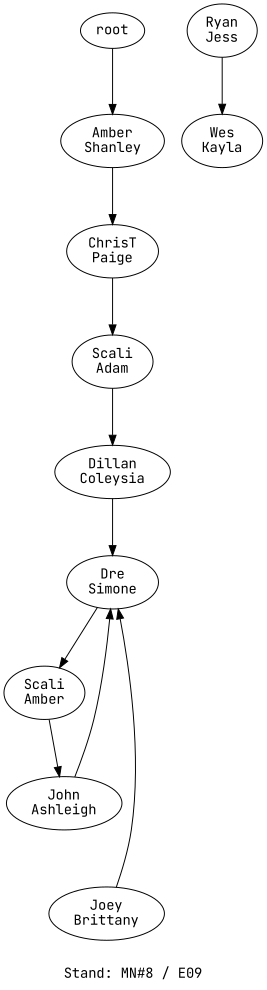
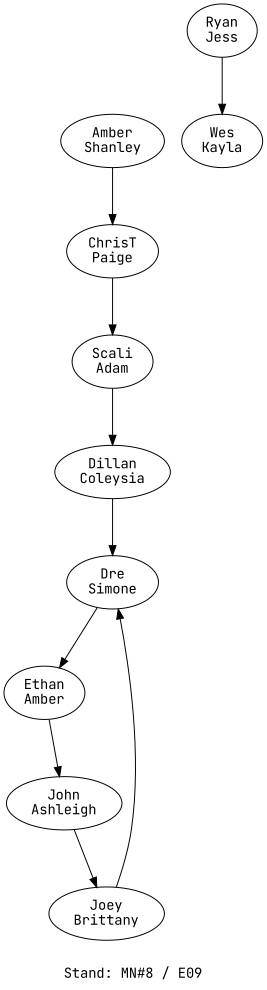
(113, 31) -> none
(44, 693) -> (44, 693)
(98, 699) -> (84, 854)
